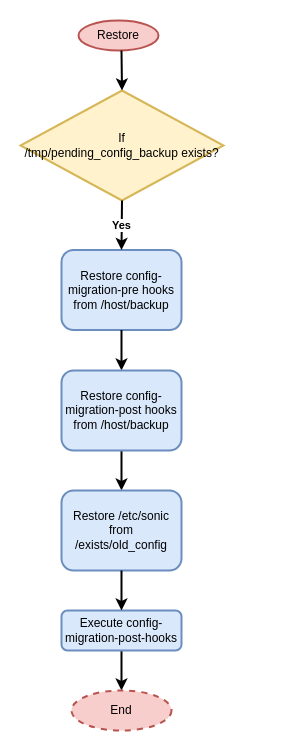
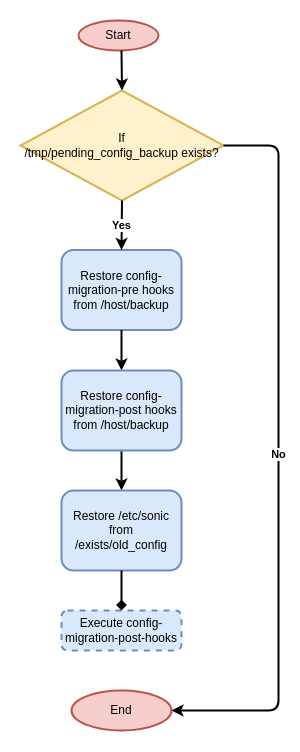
(119, 36) -> (119, 36)
none -> (279, 450)
(122, 600) -> (122, 599)
(122, 631) -> (122, 631)
(122, 666) -> none
(122, 711) -> (122, 711)
